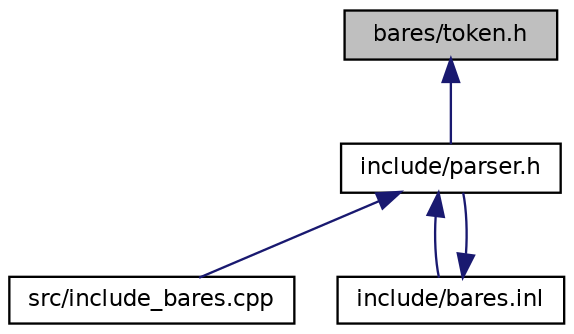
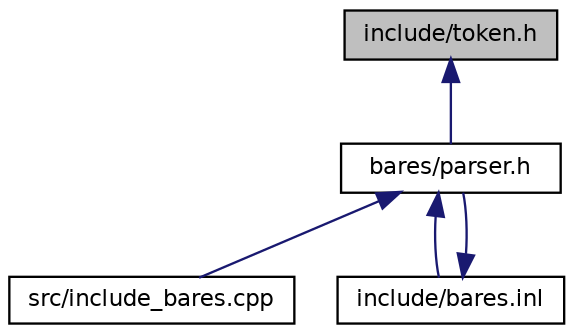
(451, 35) -> (451, 35)
(451, 168) -> (451, 168)
